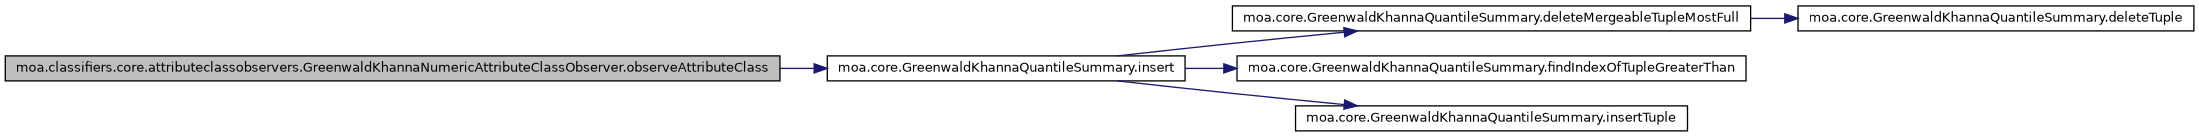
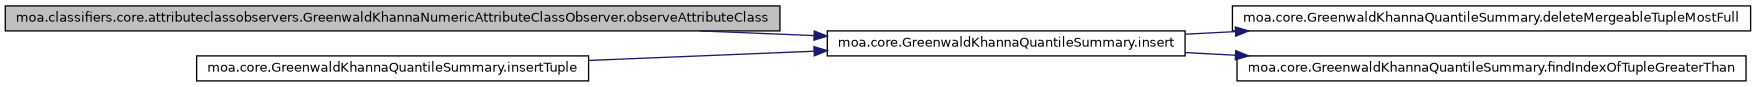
(1996, 18) -> none
(1231, 93) -> (701, 56)
